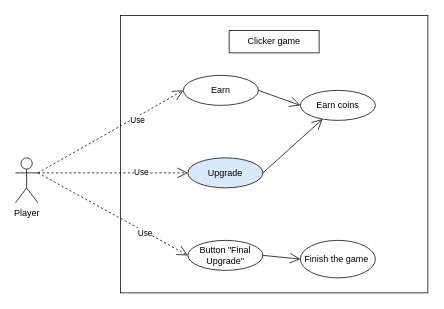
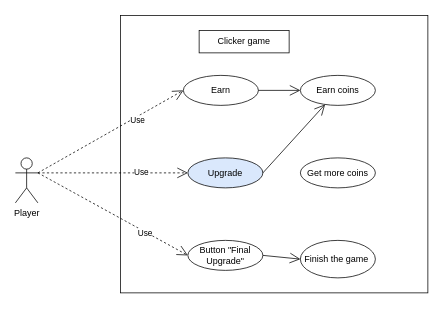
(274, 42) -> (244, 42)
(338, 105) -> (338, 90)
none -> (338, 173)
